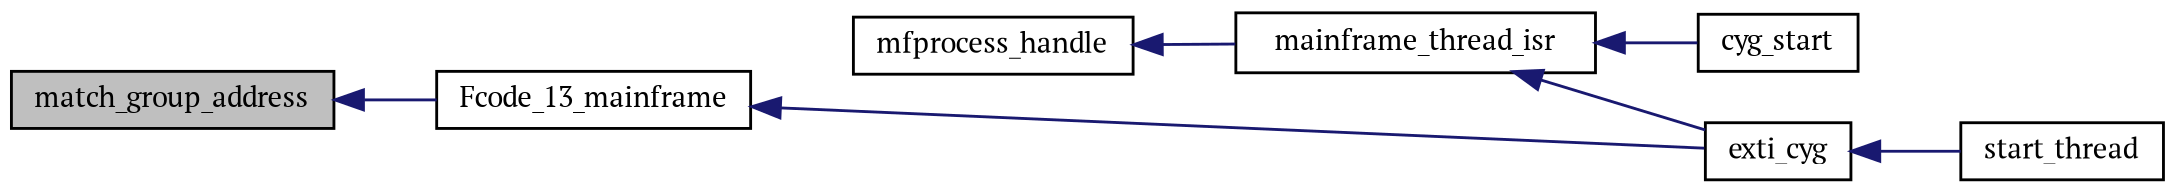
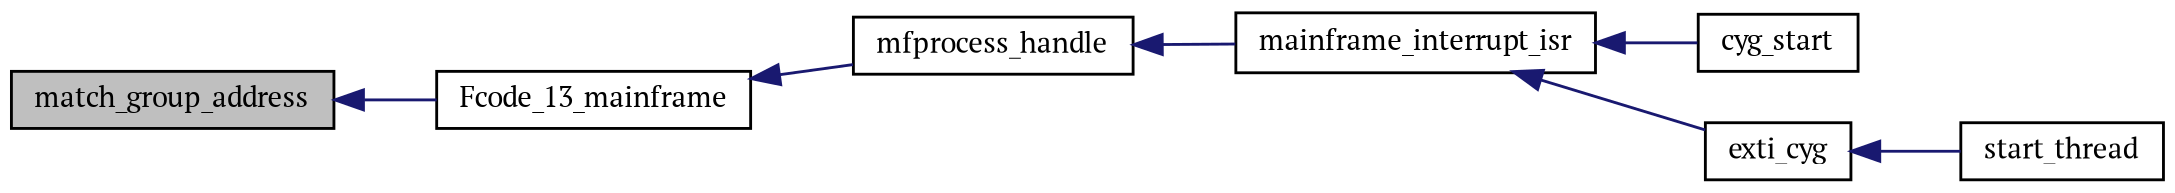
(1416, 43) -> (1416, 43)
(1243, 128) -> (816, 70)
